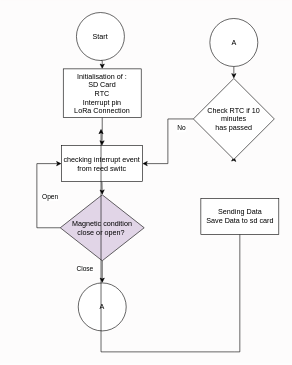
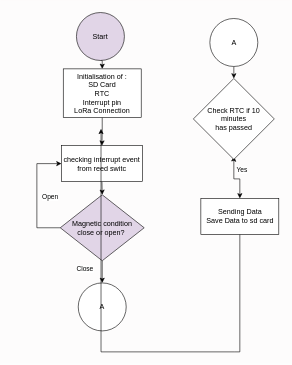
(101, 36) -> (101, 36)
(159, 164) -> none
none -> (239, 179)
